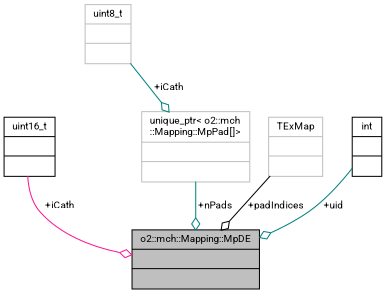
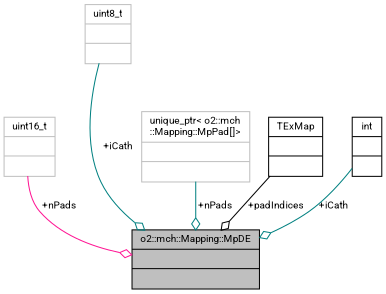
(146, 83) -> (92, 149)
(30, 147) -> (30, 147)
(296, 147) -> (296, 147)
(59, 206) -> (59, 206)
(332, 206) -> (332, 206)
